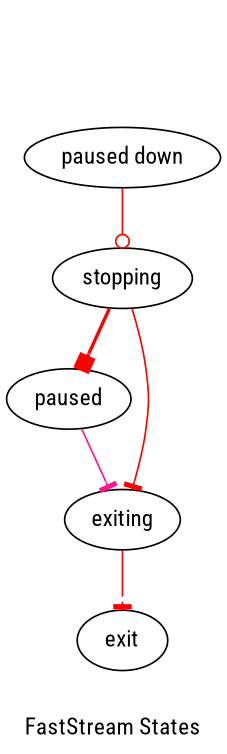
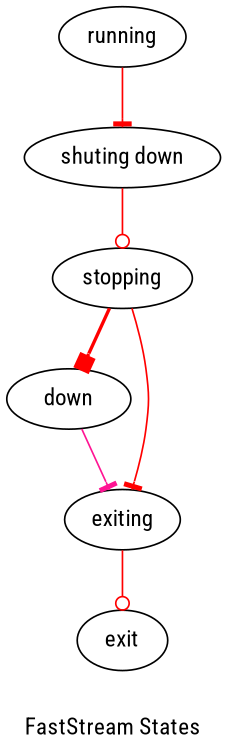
none -> (122, 37)
(122, 158) -> (122, 158)
(69, 399) -> (69, 399)
(122, 573) -> (122, 573)
